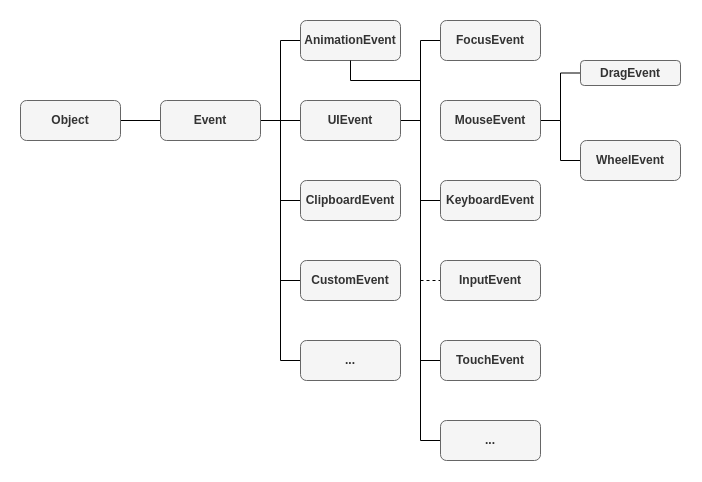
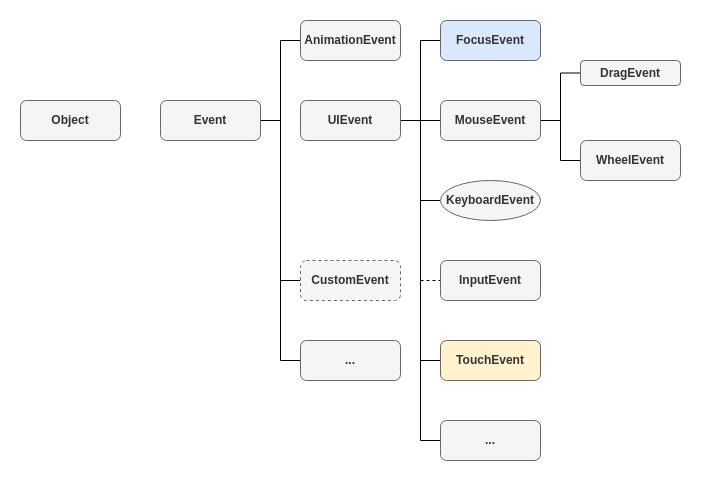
(491, 41) -> (491, 41)
(375, 81) -> (431, 121)
(141, 121) -> none
(291, 121) -> none
(291, 201) -> none
(351, 201) -> none
(491, 201) -> (491, 201)
(351, 281) -> (351, 281)
(491, 361) -> (491, 361)
